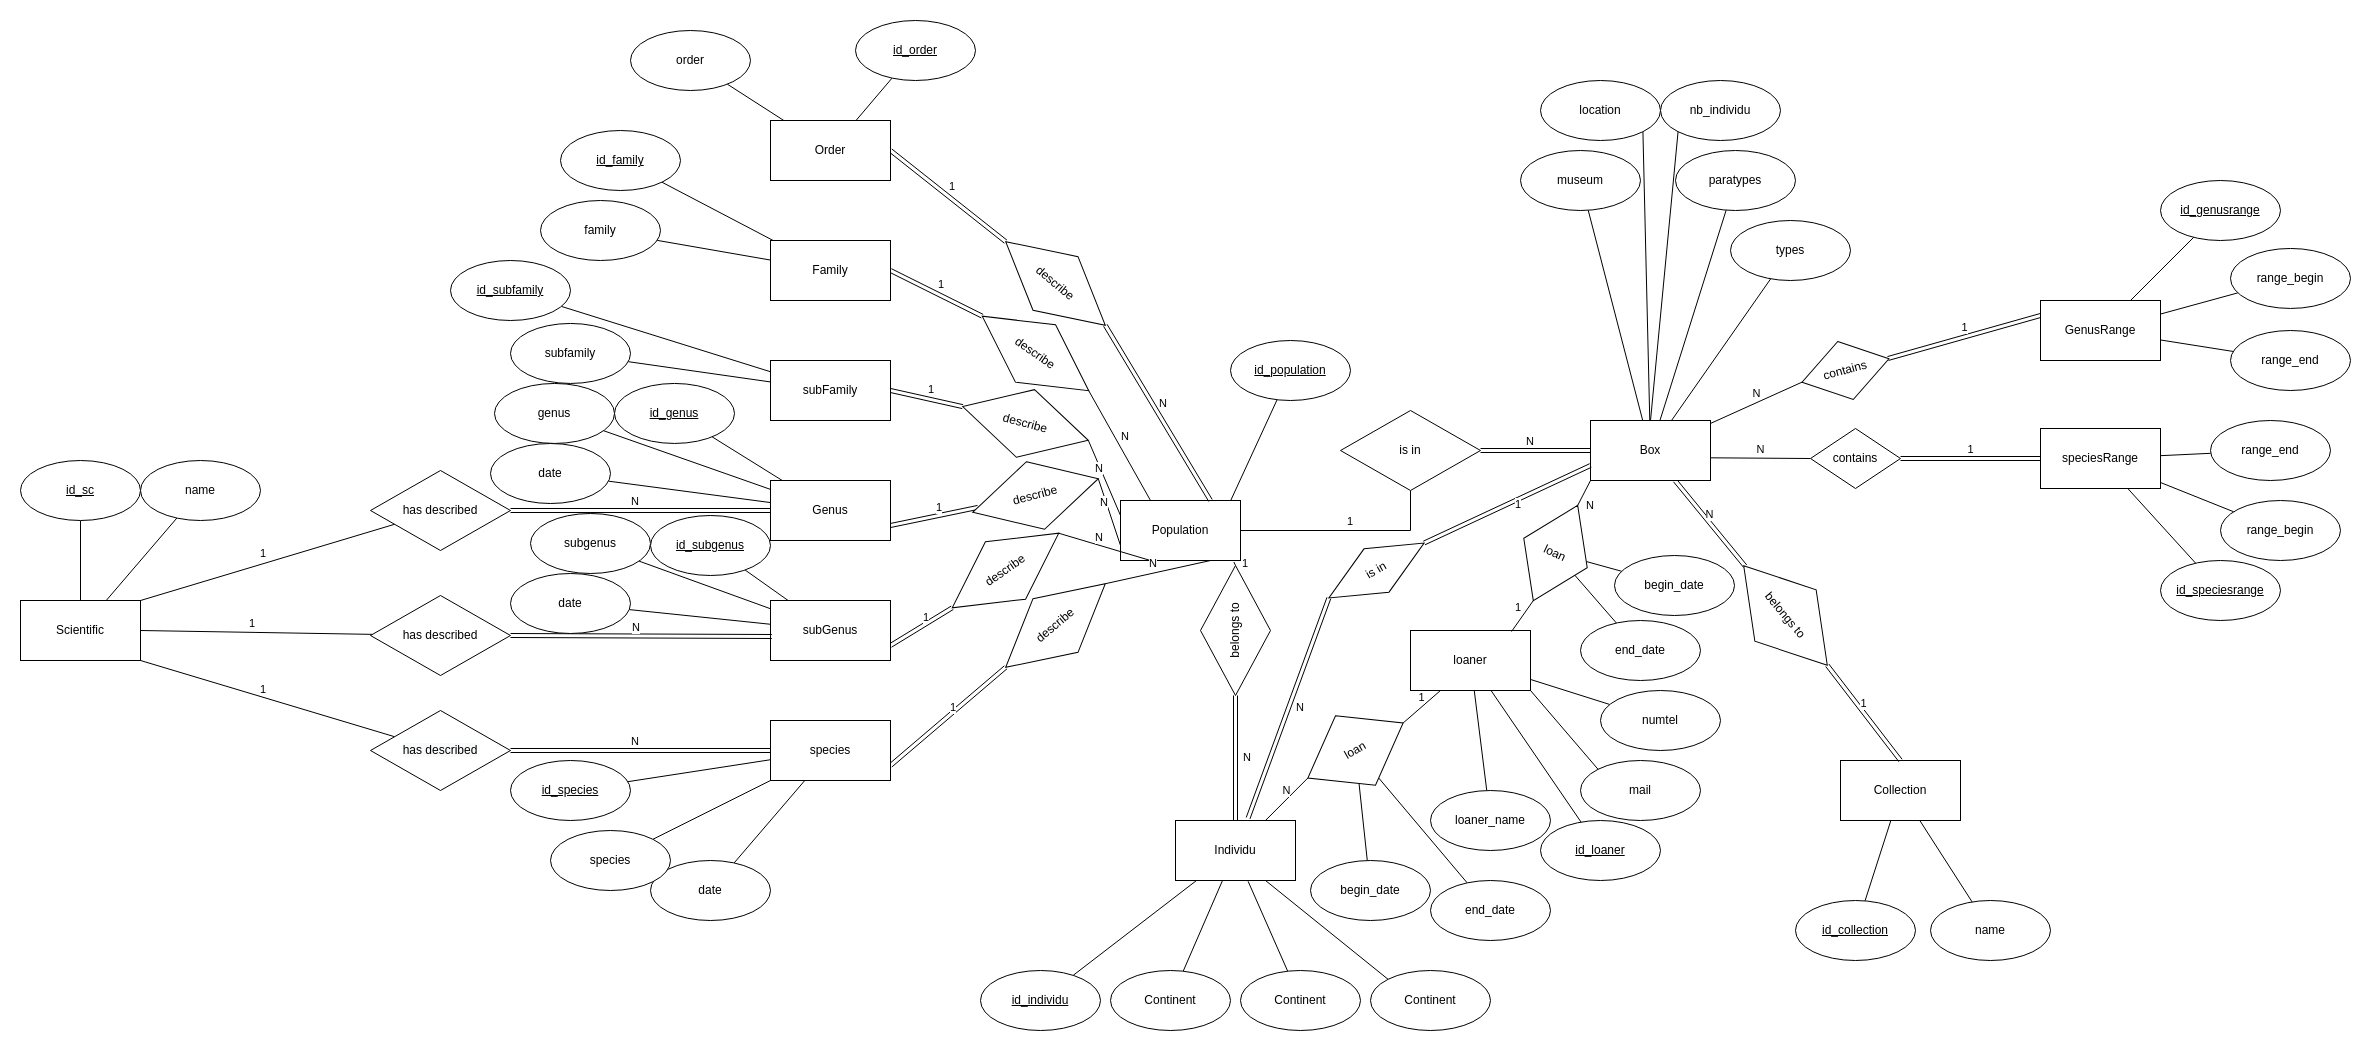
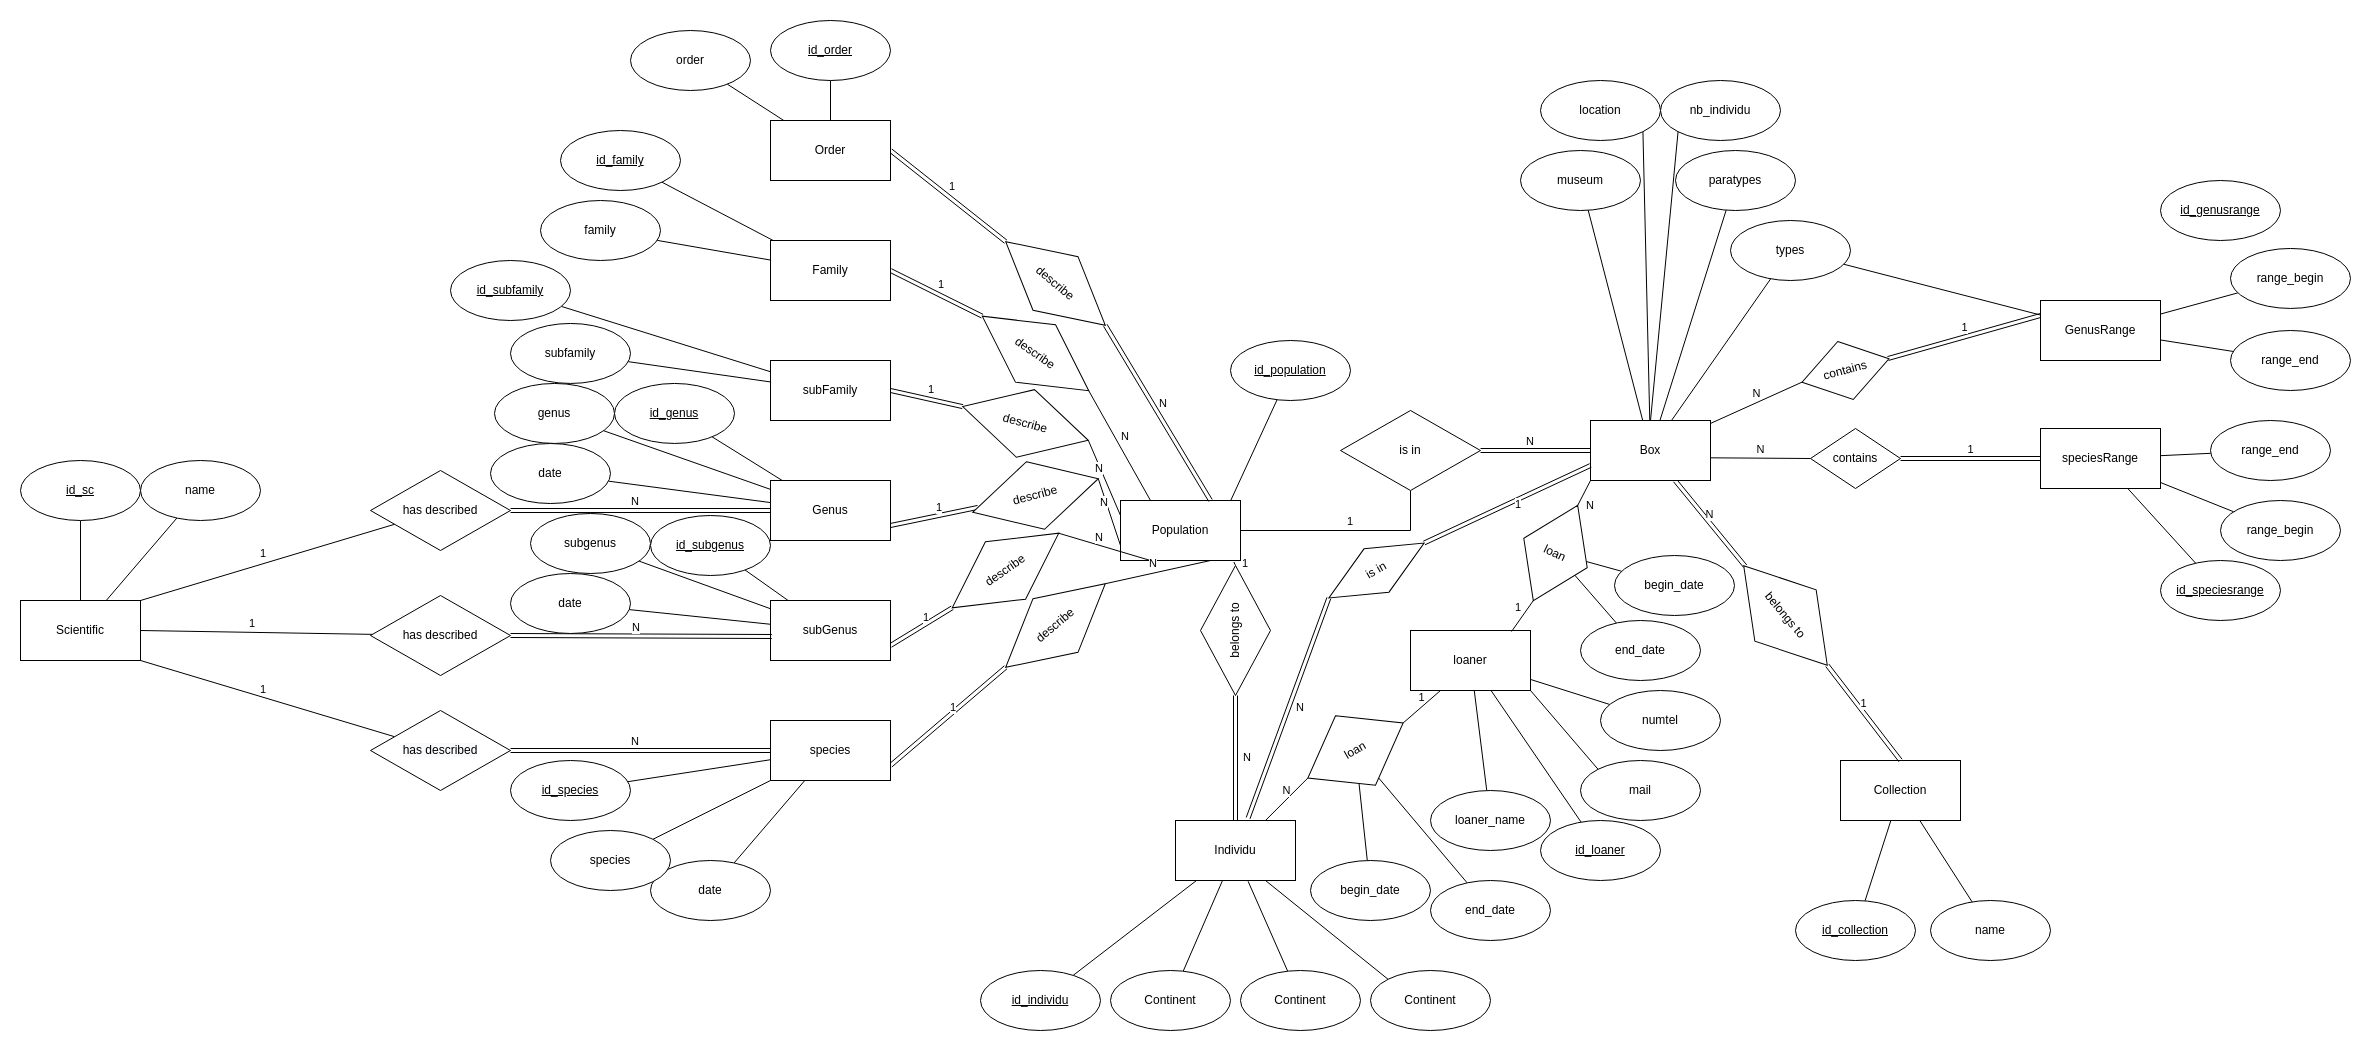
(916, 51) -> (831, 51)
(2162, 269) -> (1943, 290)
